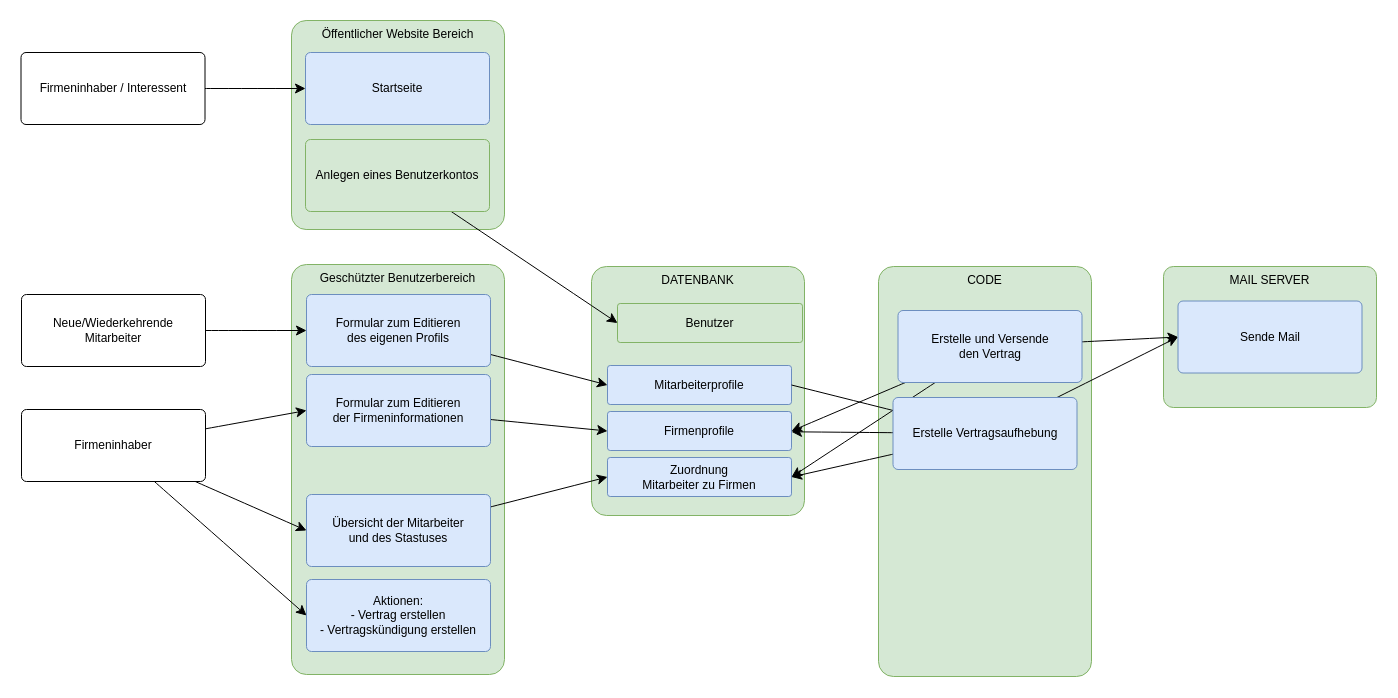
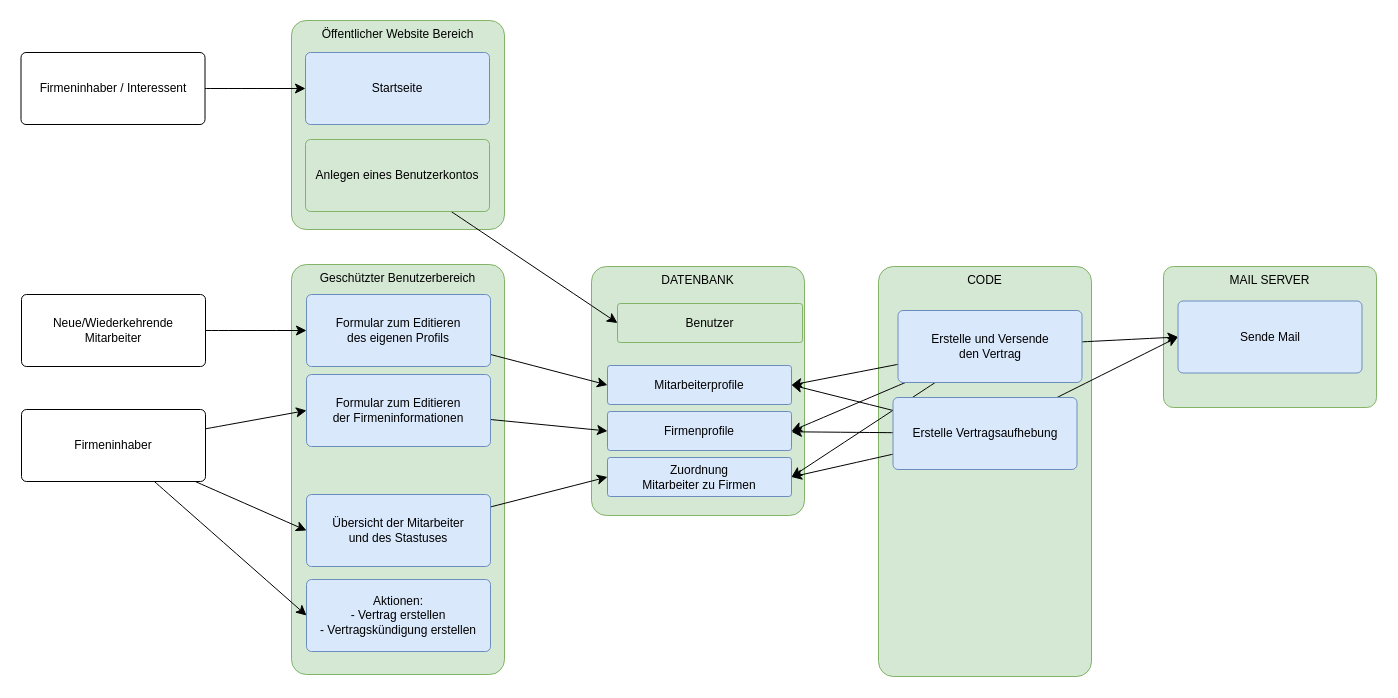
none -> (849, 374)
(798, 387) -> (801, 387)
